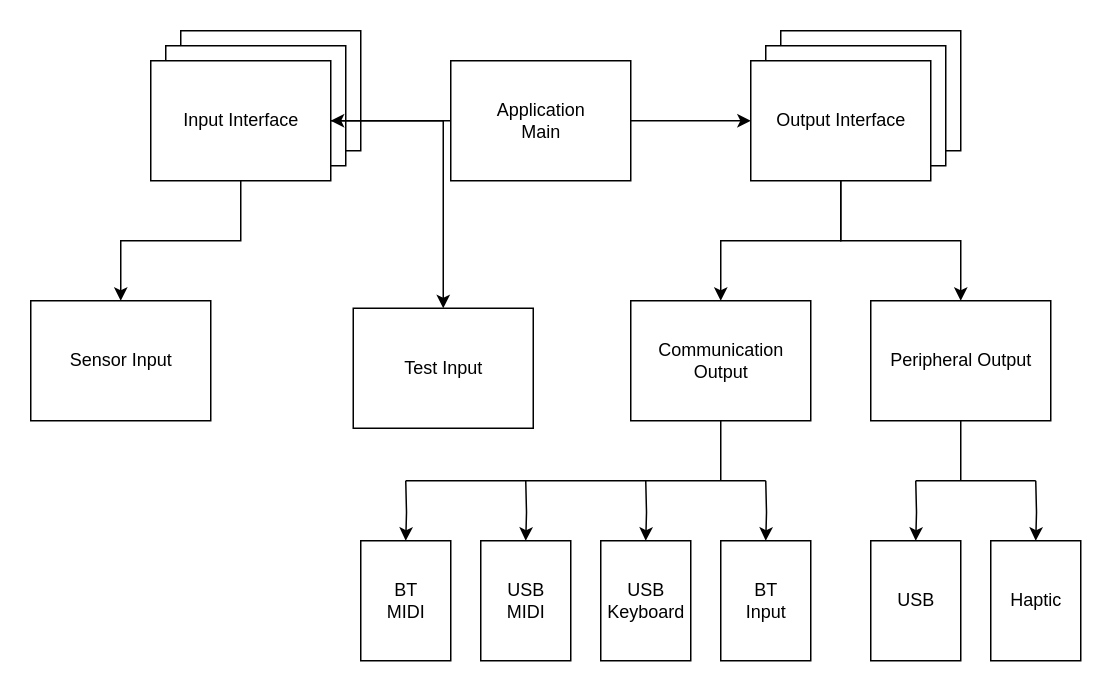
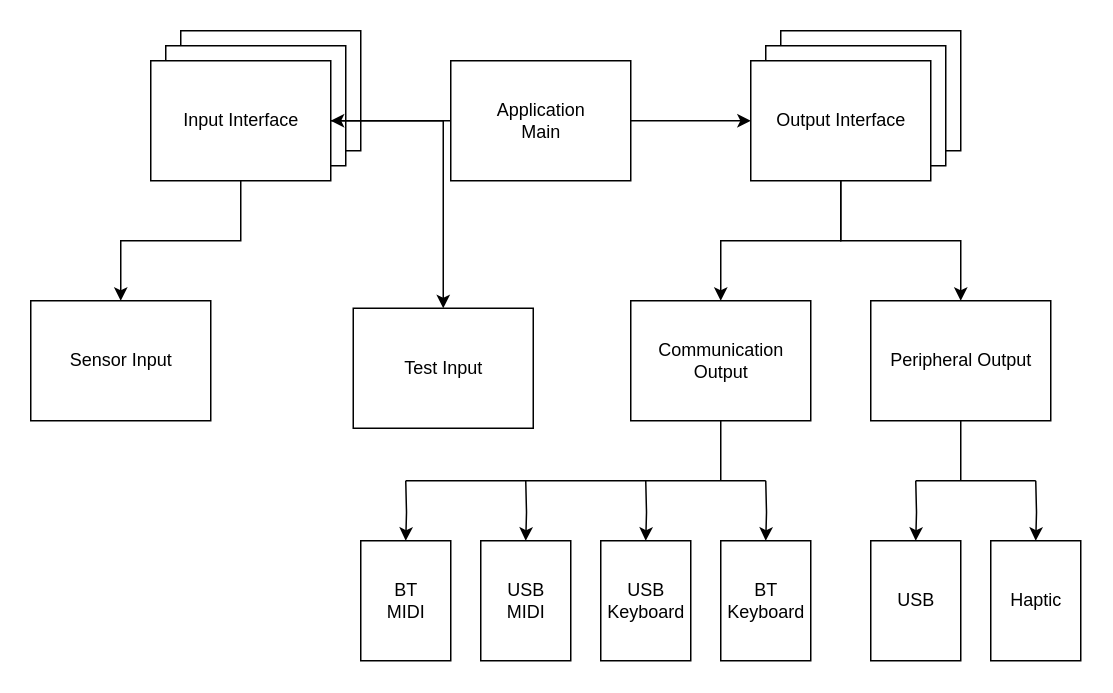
(767, 601) -> (767, 601)
